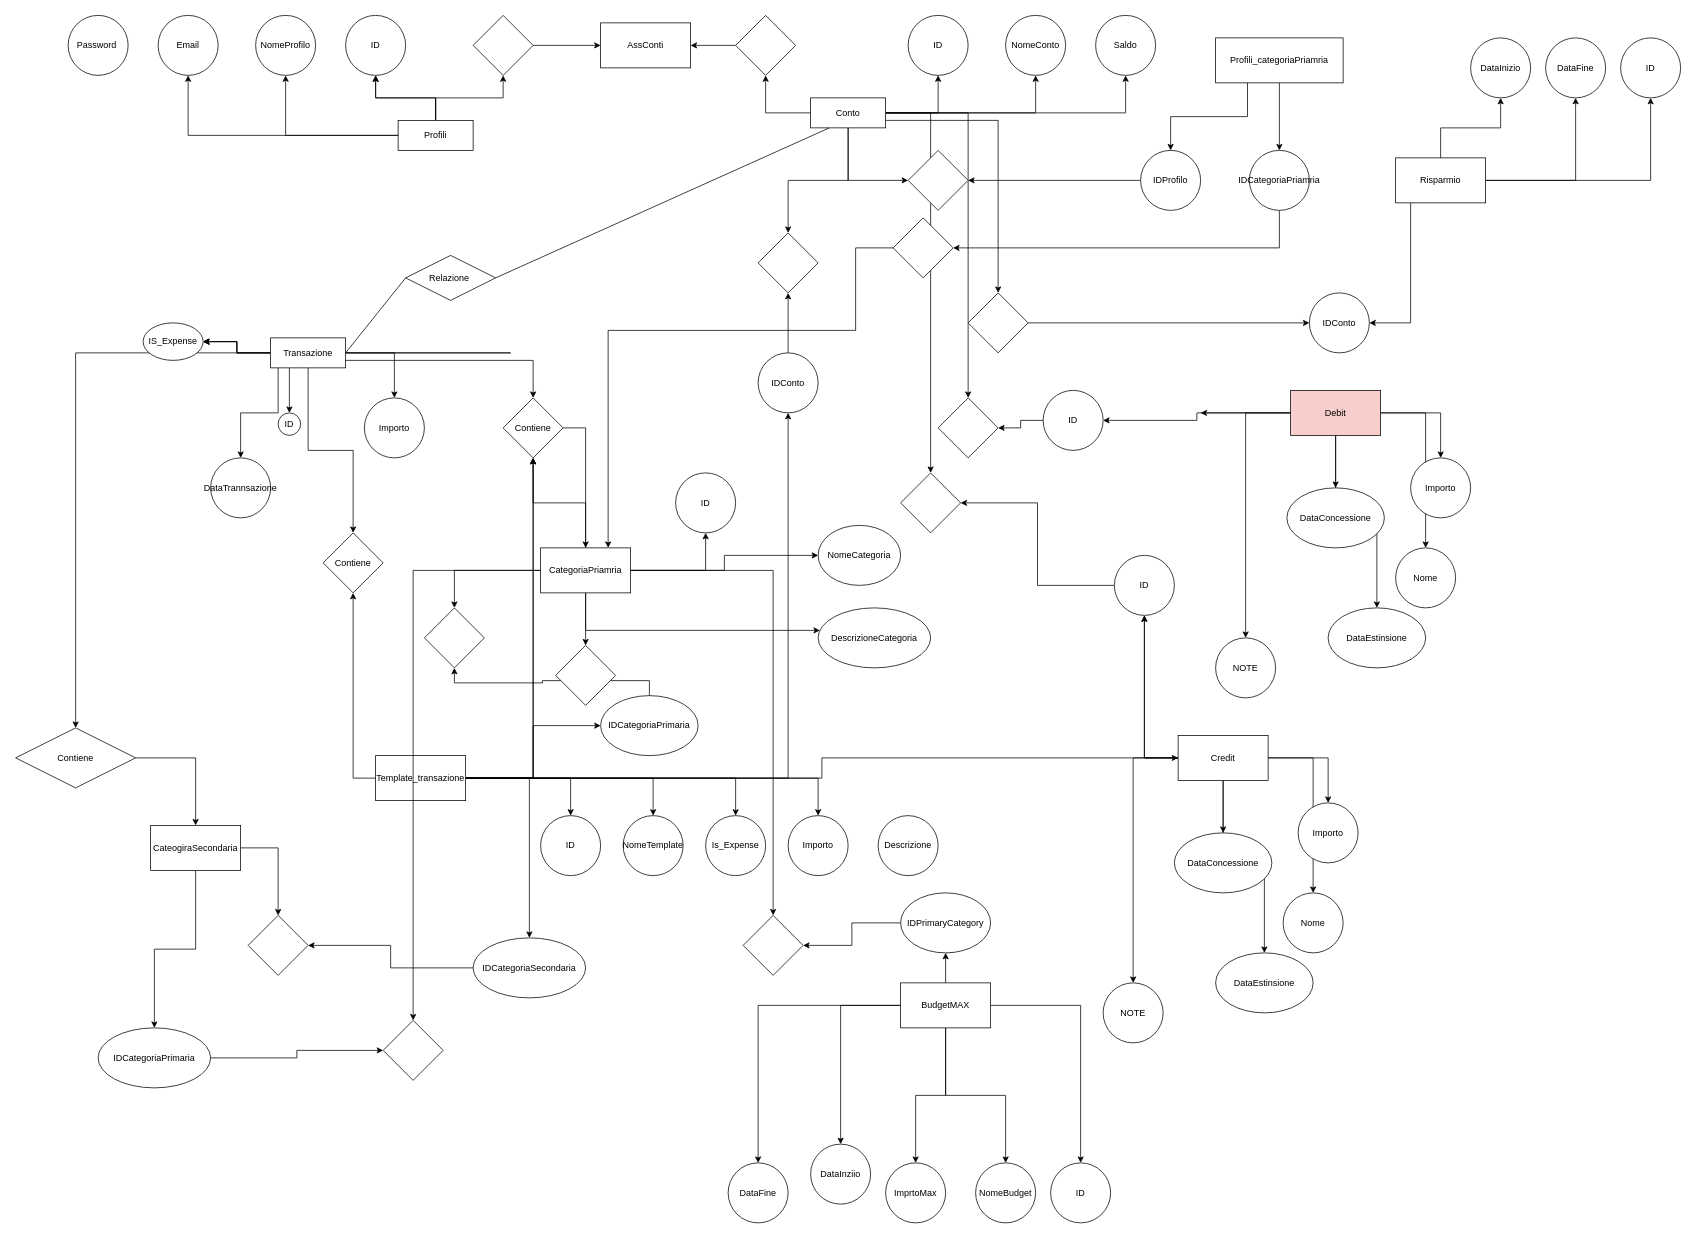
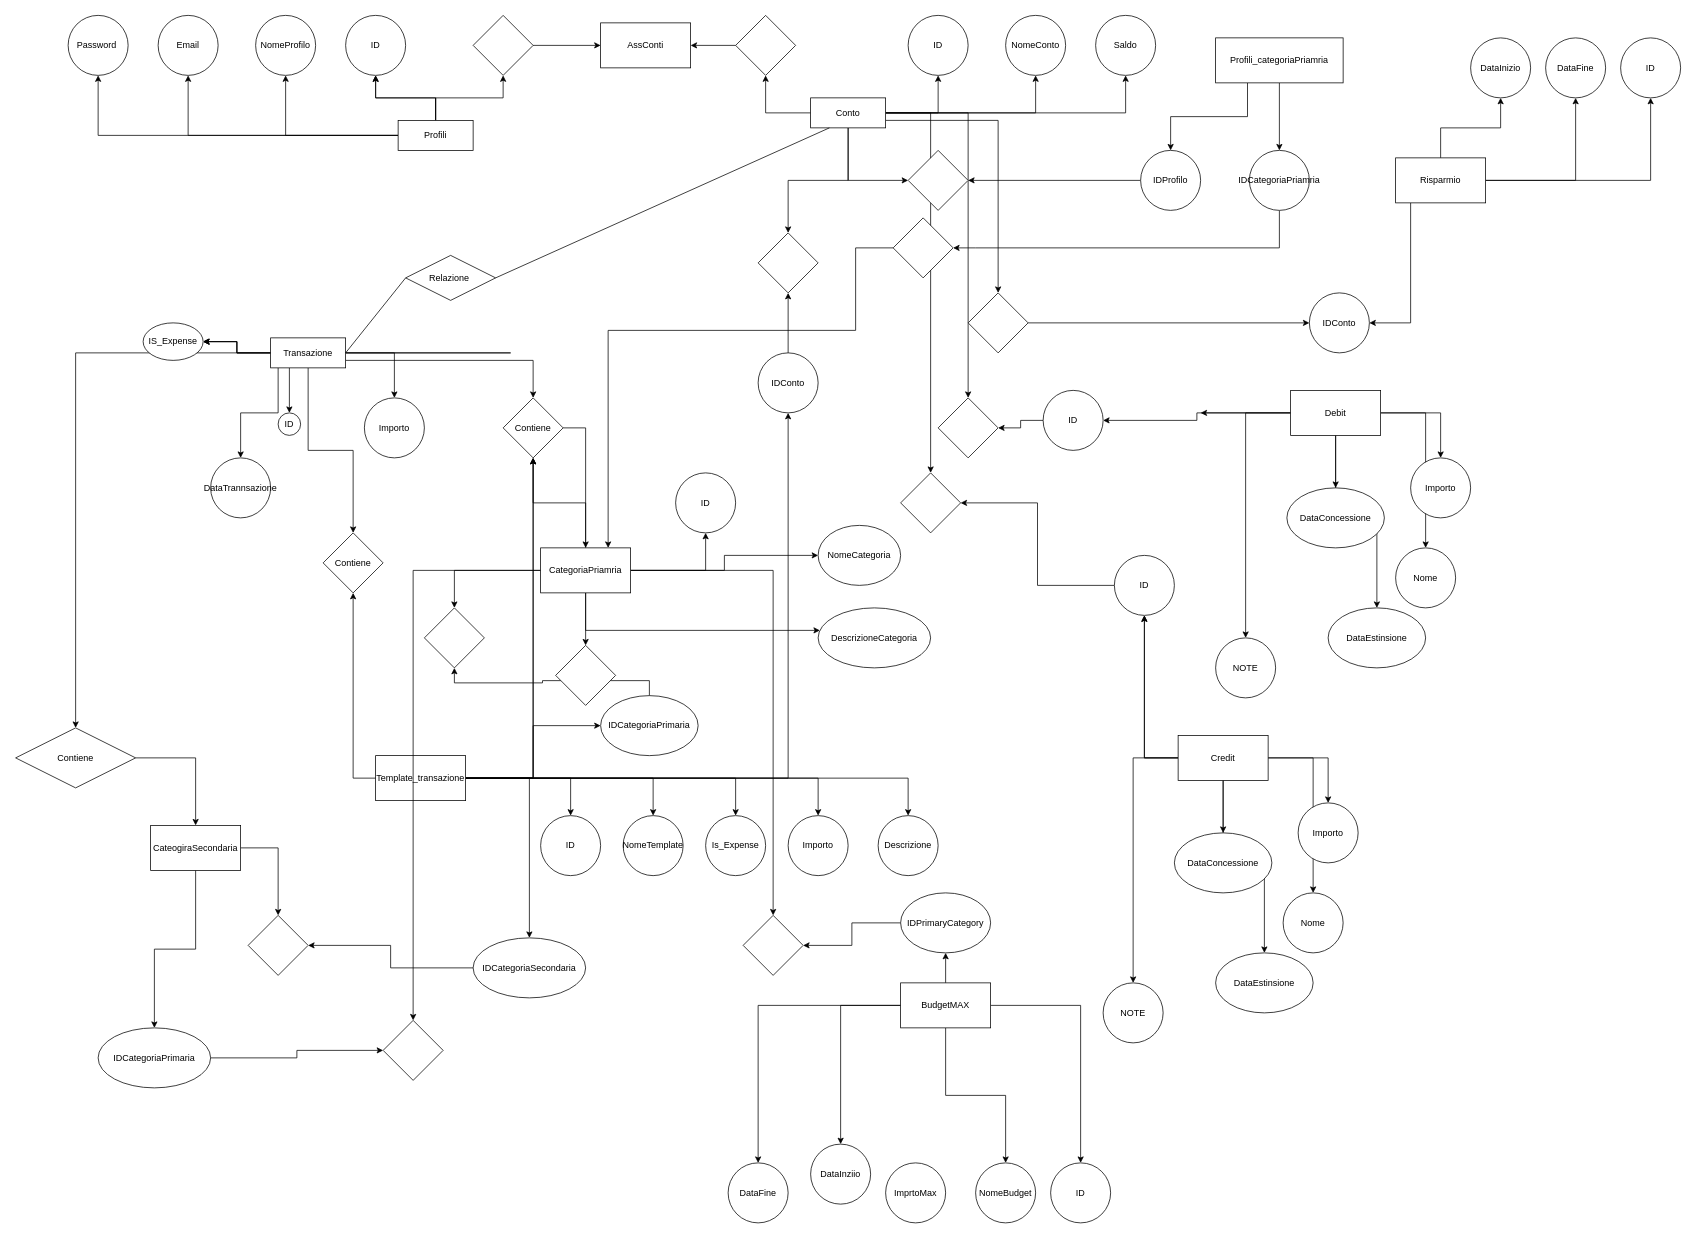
none -> (140, 135)
(1335, 413) -> (1335, 413)
(964, 758) -> (907, 778)
(915, 1113) -> none
